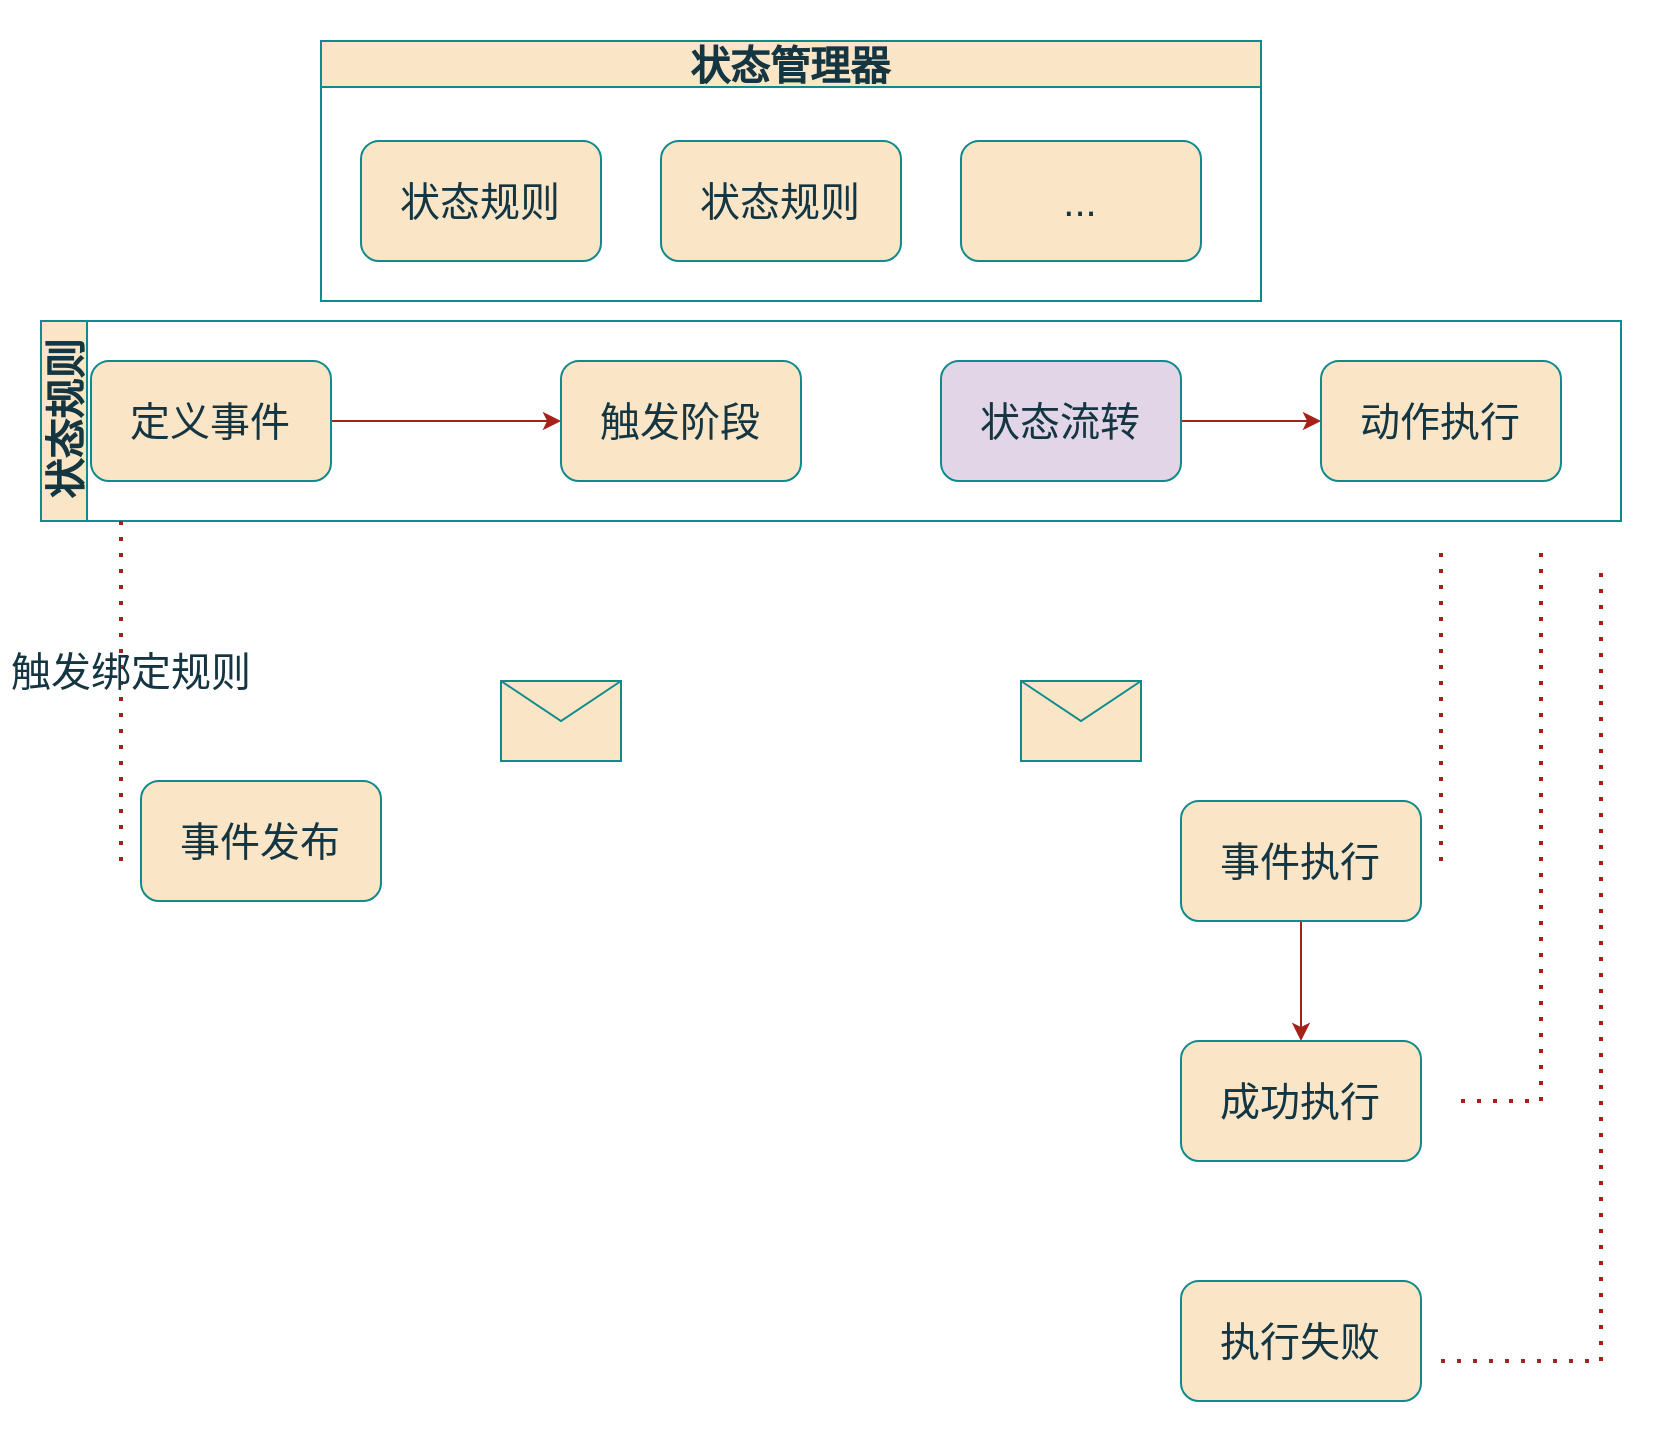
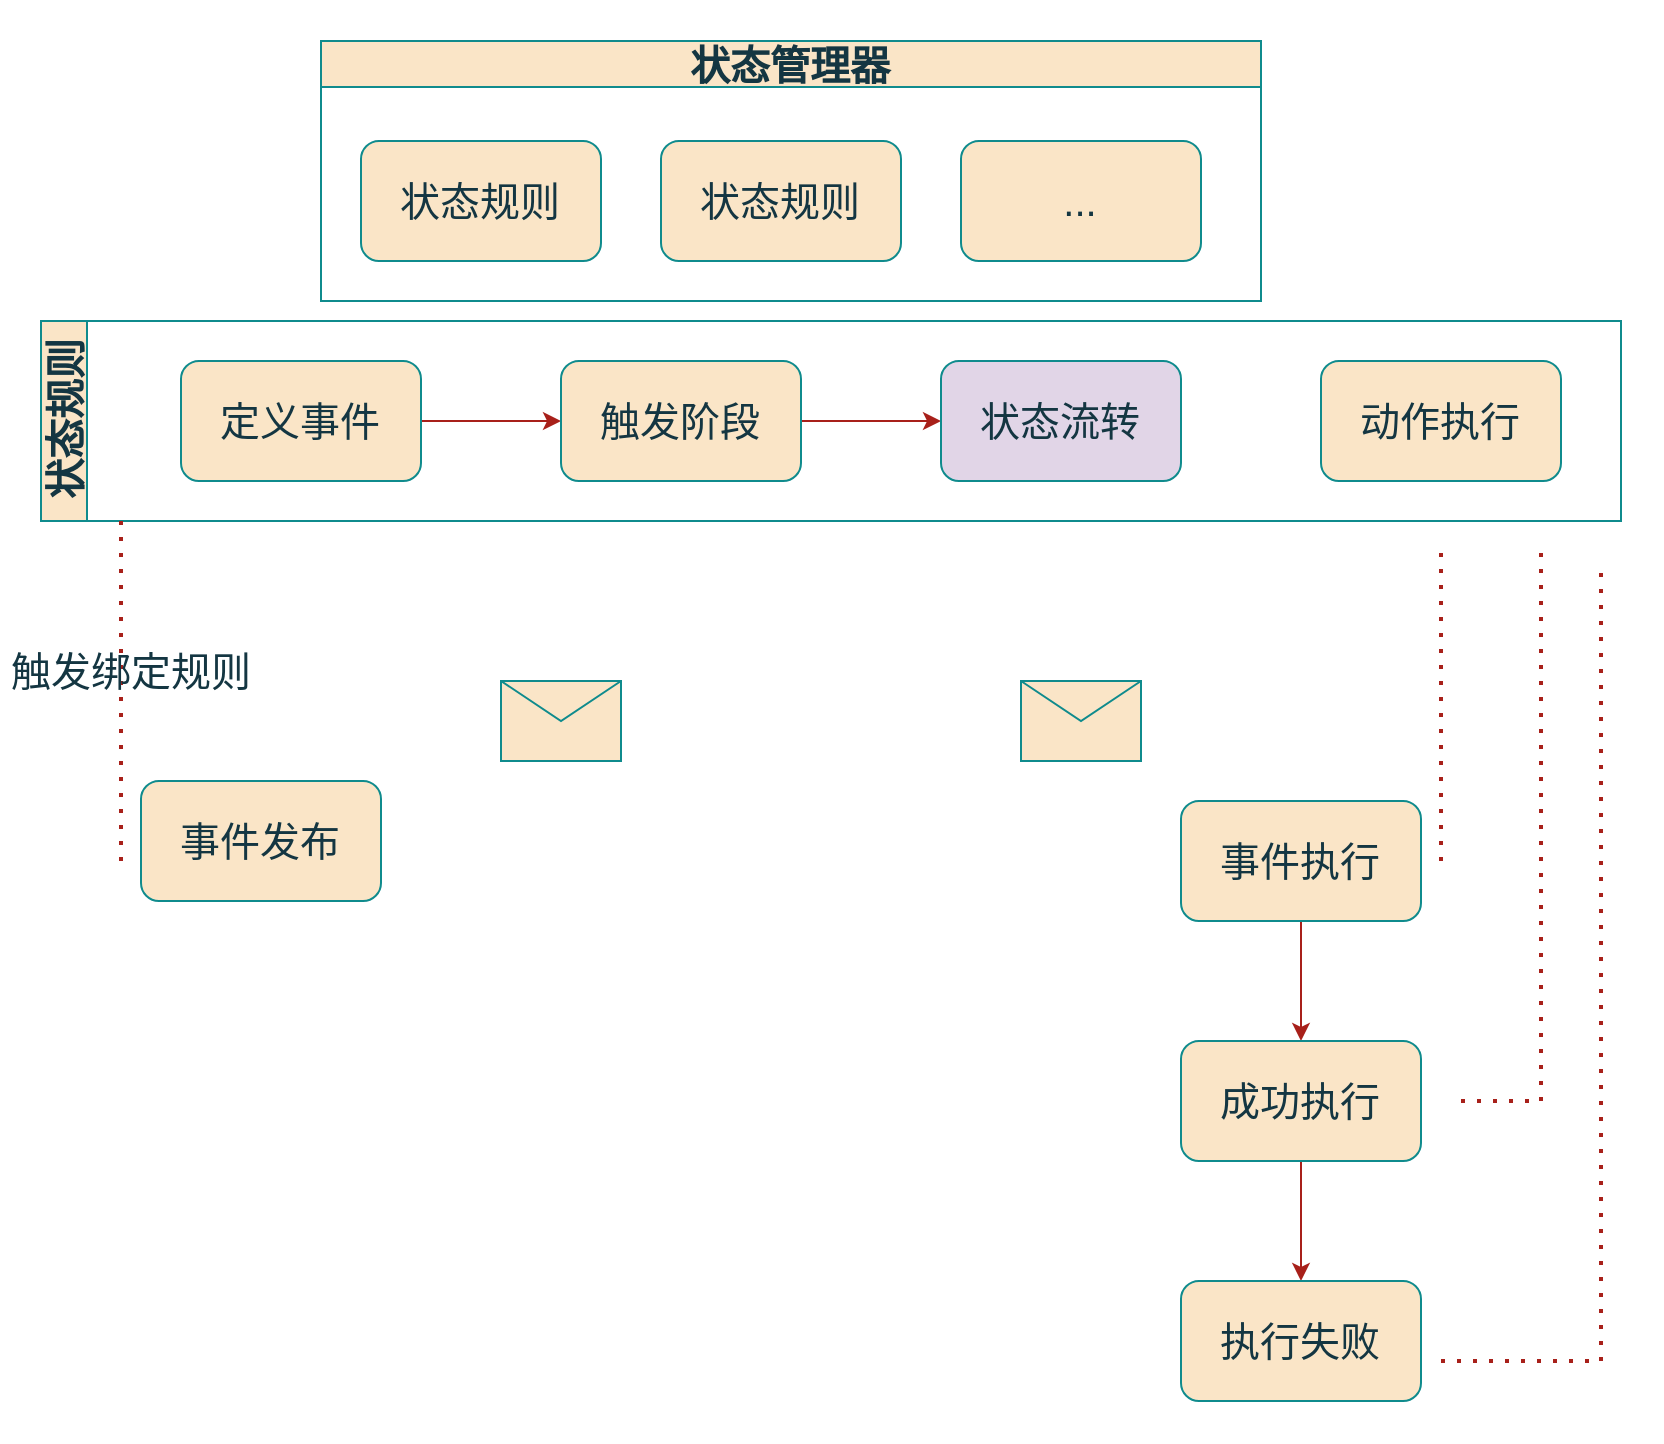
(211, 421) -> (301, 421)
none -> (864, 421)
(1244, 421) -> none
none -> (1301, 1214)
